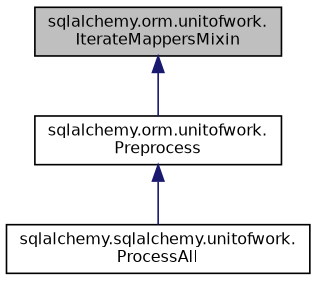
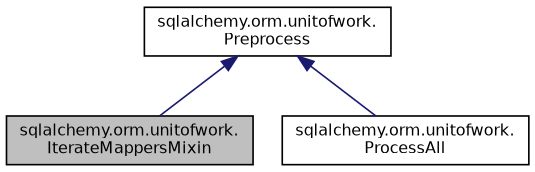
(158, 94) -> (192, 91)
(158, 249) -> (406, 140)
